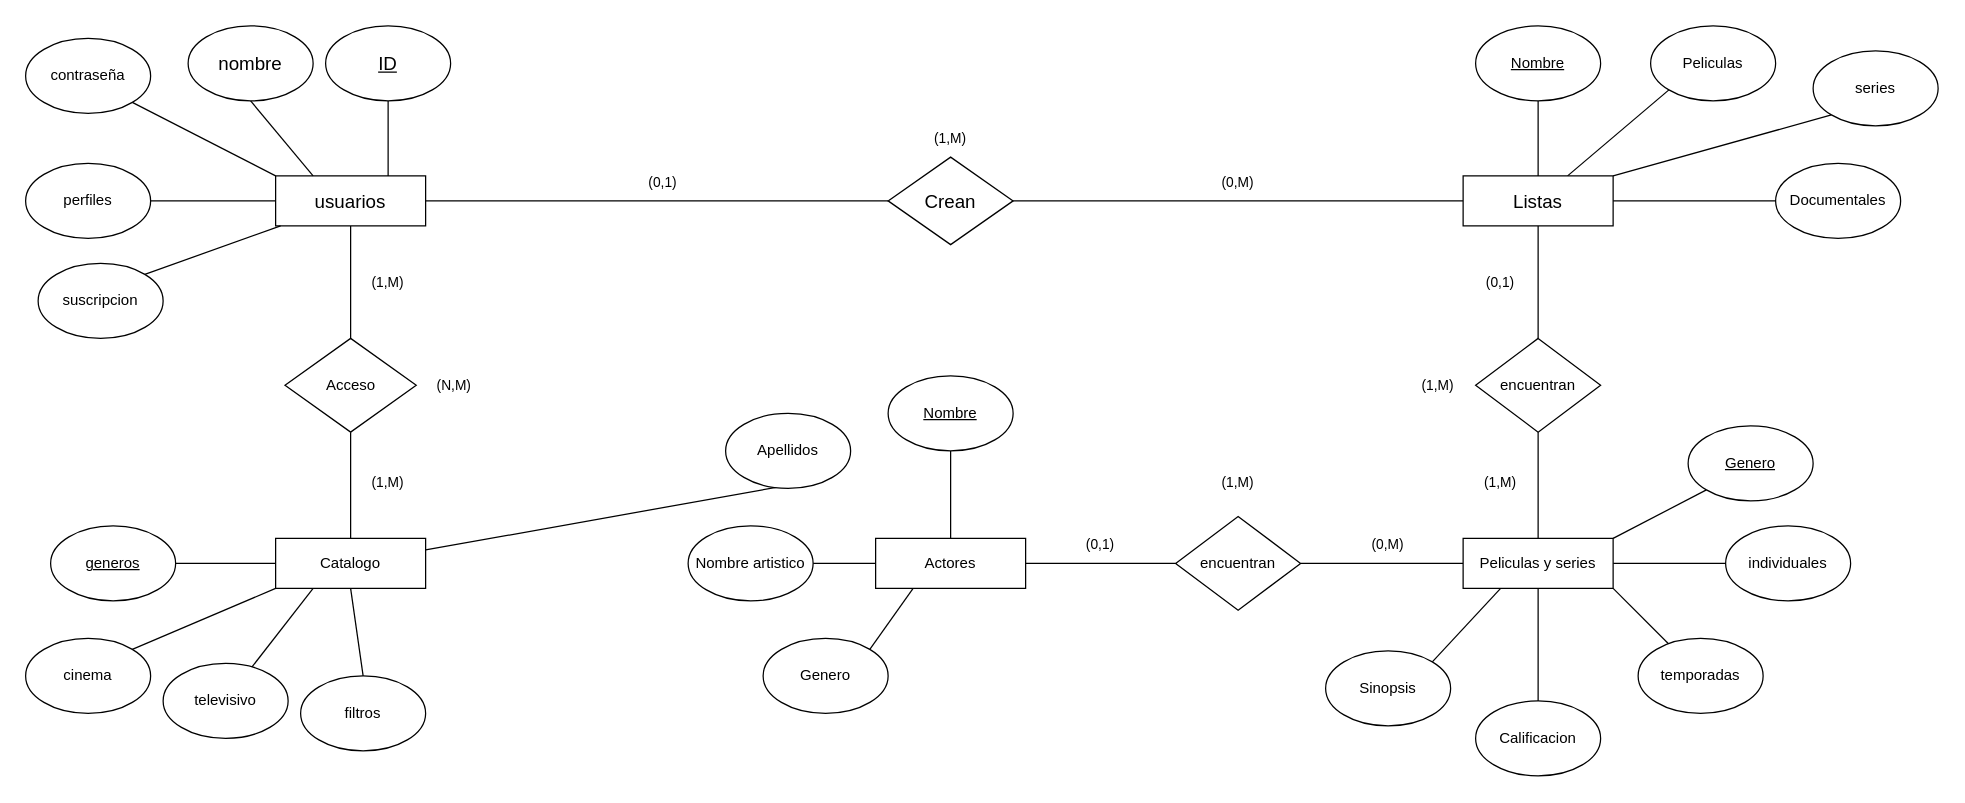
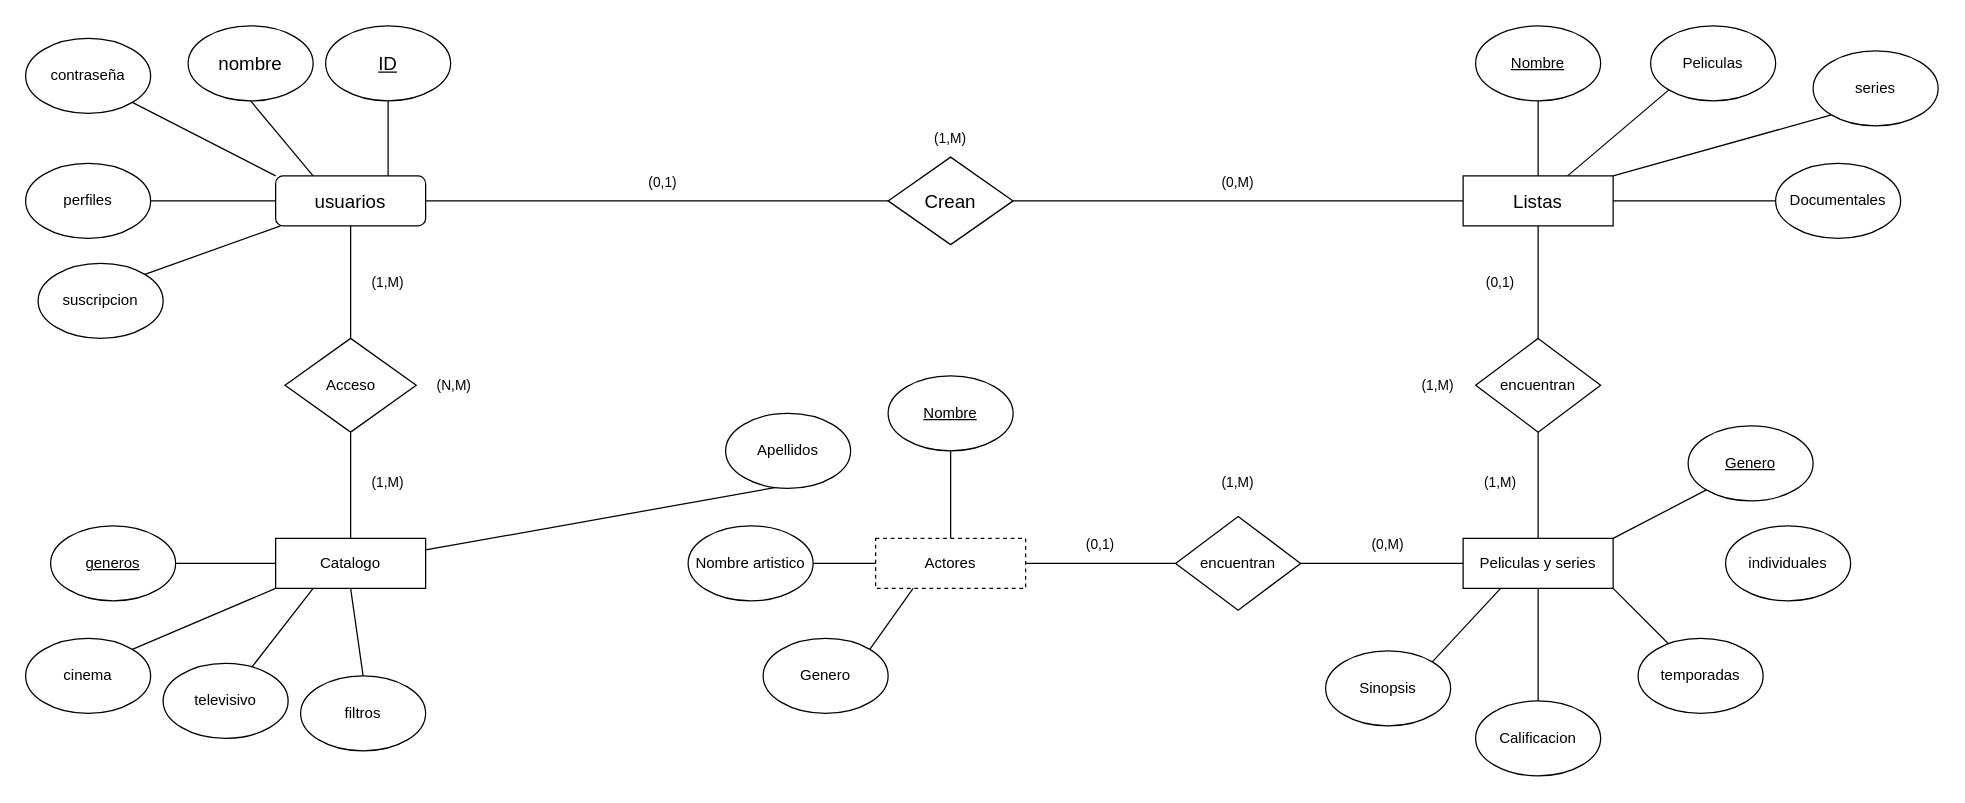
(351, 201) -> (351, 201)
(951, 563) -> (951, 563)
(1669, 563) -> none
